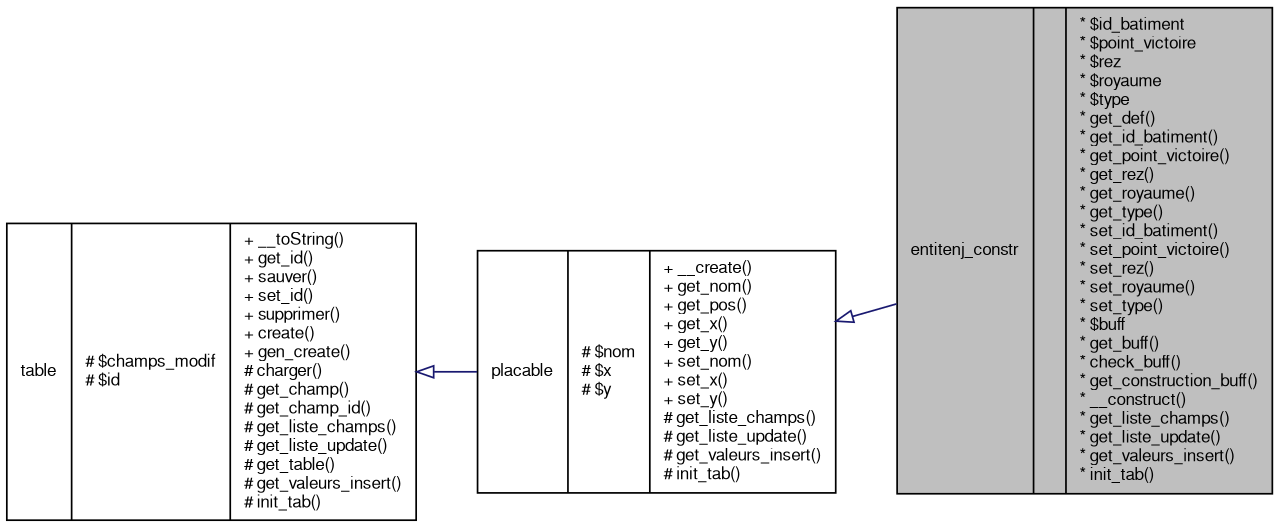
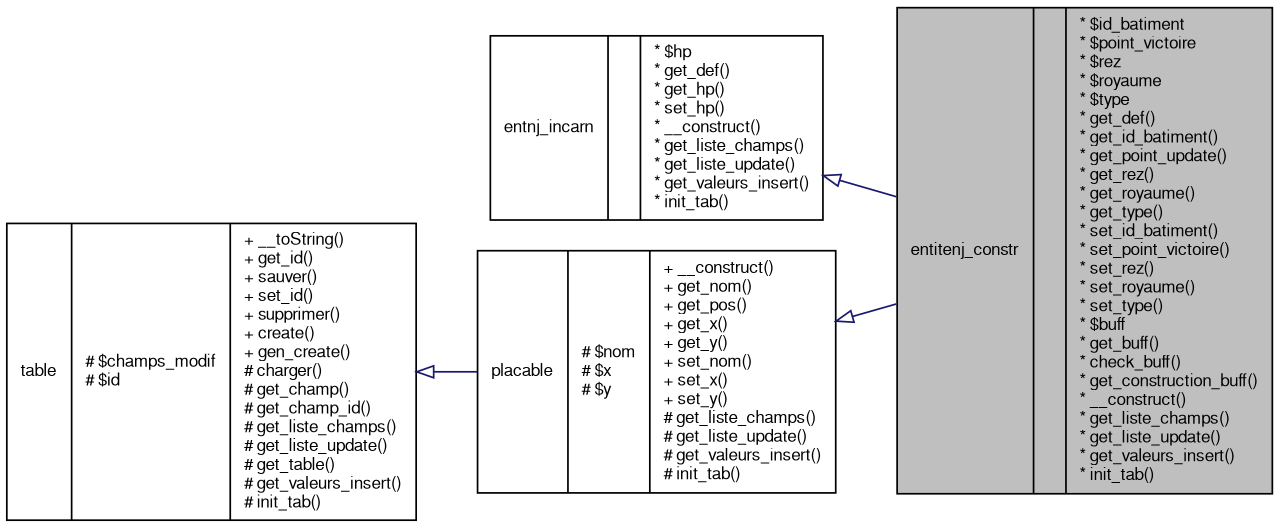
none -> (657, 128)
(1155, 156) -> (1154, 156)
(708, 268) -> (719, 268)
